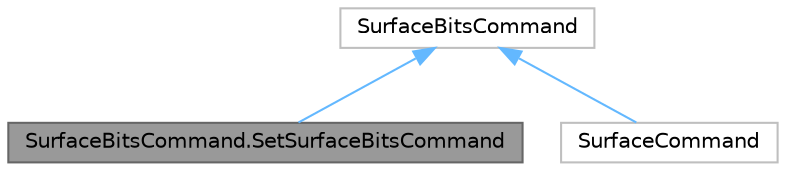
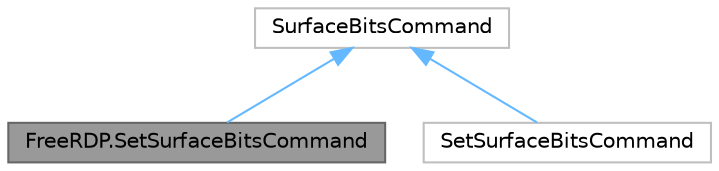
(265, 143) -> (197, 143)
(669, 143) -> (567, 143)
